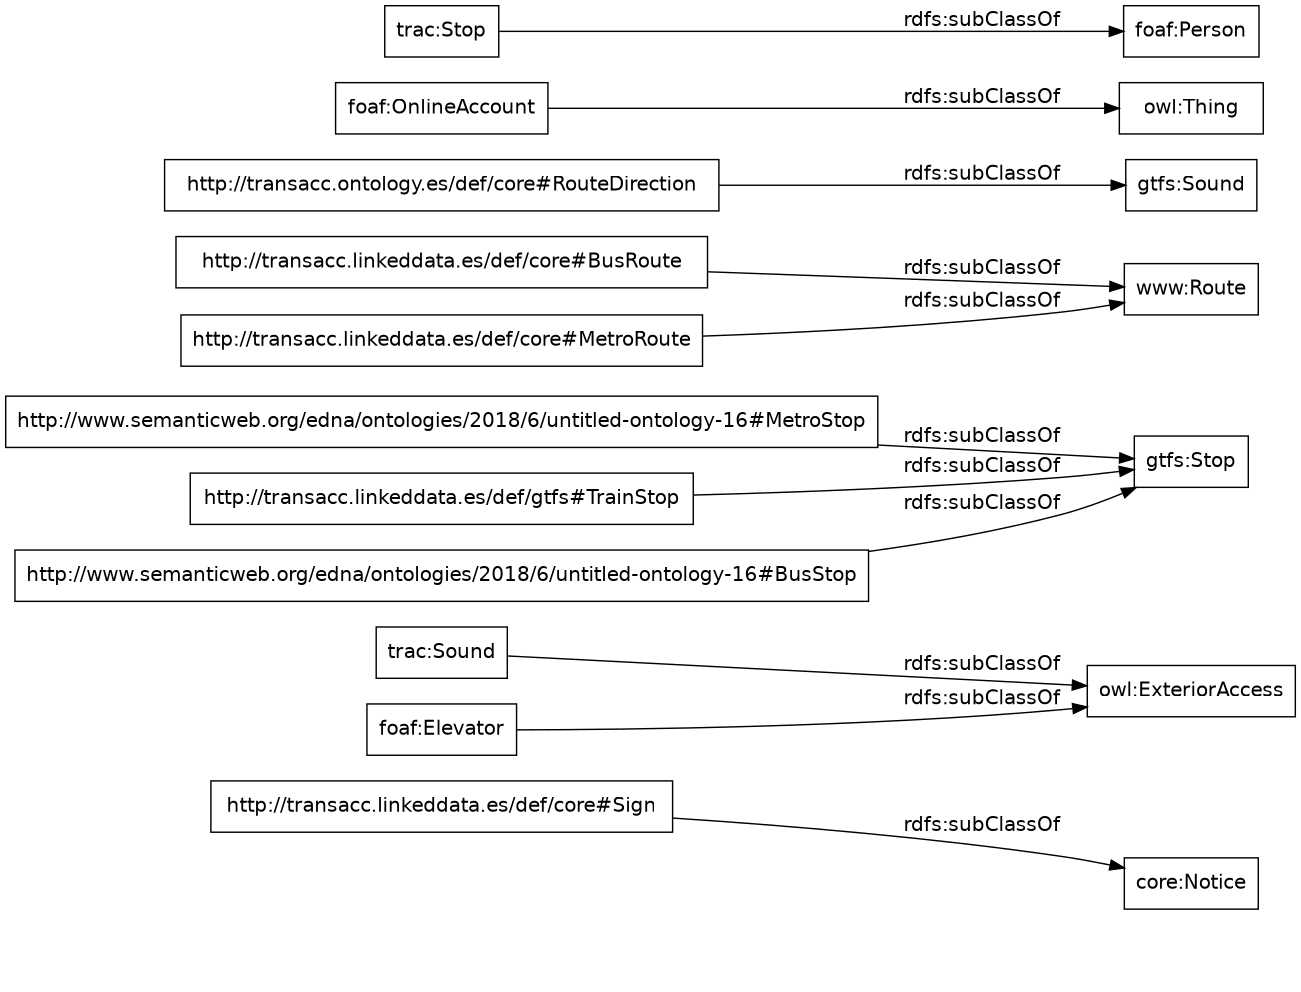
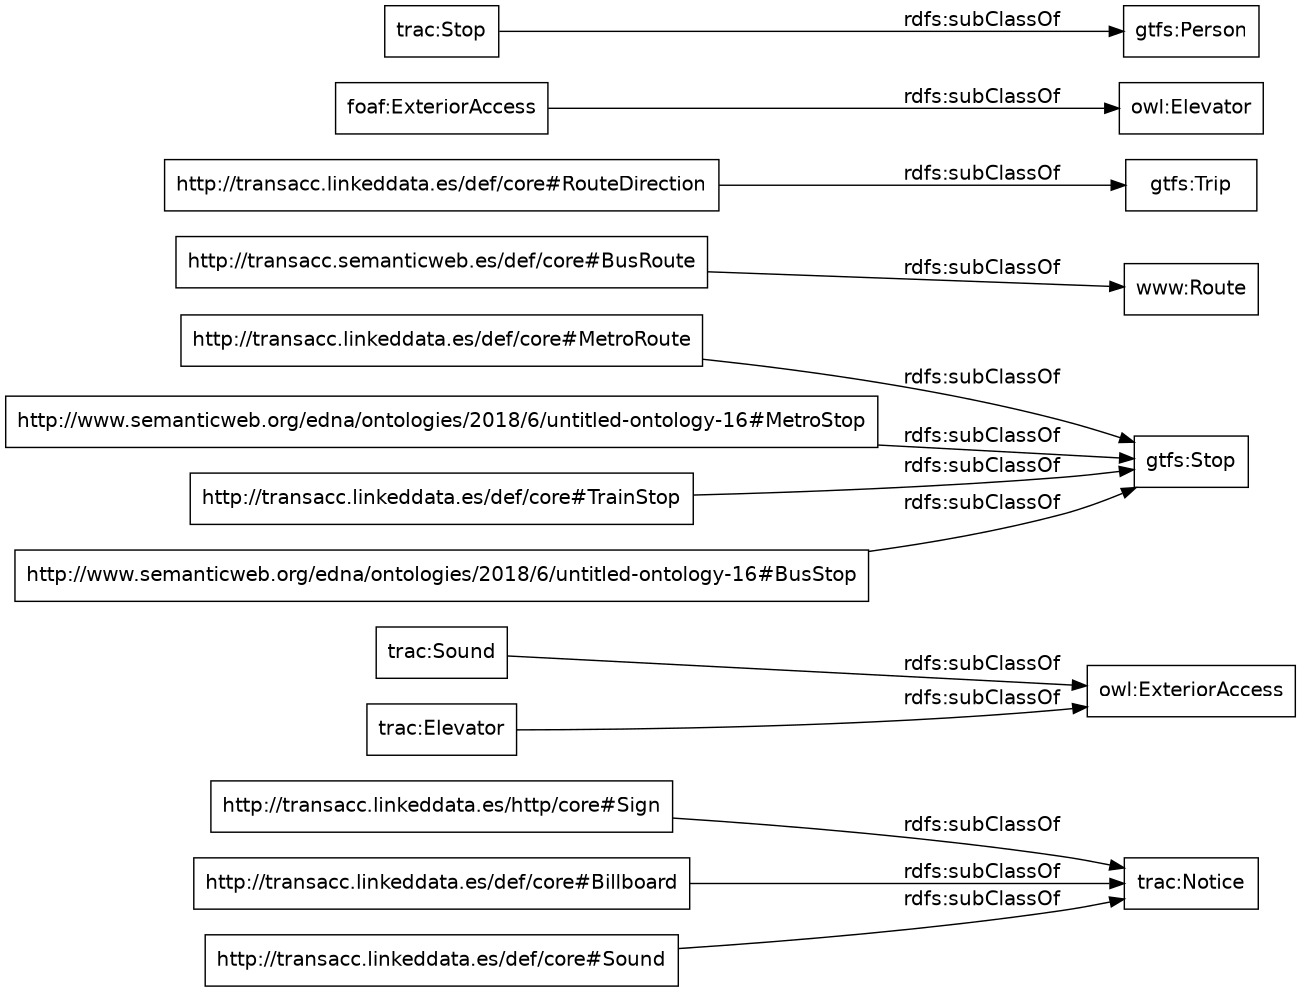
(1191, 31) -> (1191, 31)
(442, 108) -> (442, 108)
(1191, 108) -> (1191, 108)
(442, 185) -> (442, 185)
(1191, 185) -> (1191, 185)
(442, 262) -> (442, 262)
(907, 326) -> (913, 389)
(442, 499) -> (442, 499)
(442, 730) -> (442, 730)
(442, 807) -> (442, 807)
none -> (442, 883)
(1191, 883) -> (1191, 883)
none -> (442, 960)
